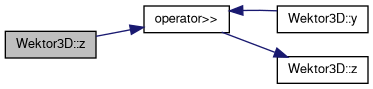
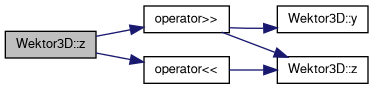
(260, 10) -> (246, 28)
none -> (187, 70)
